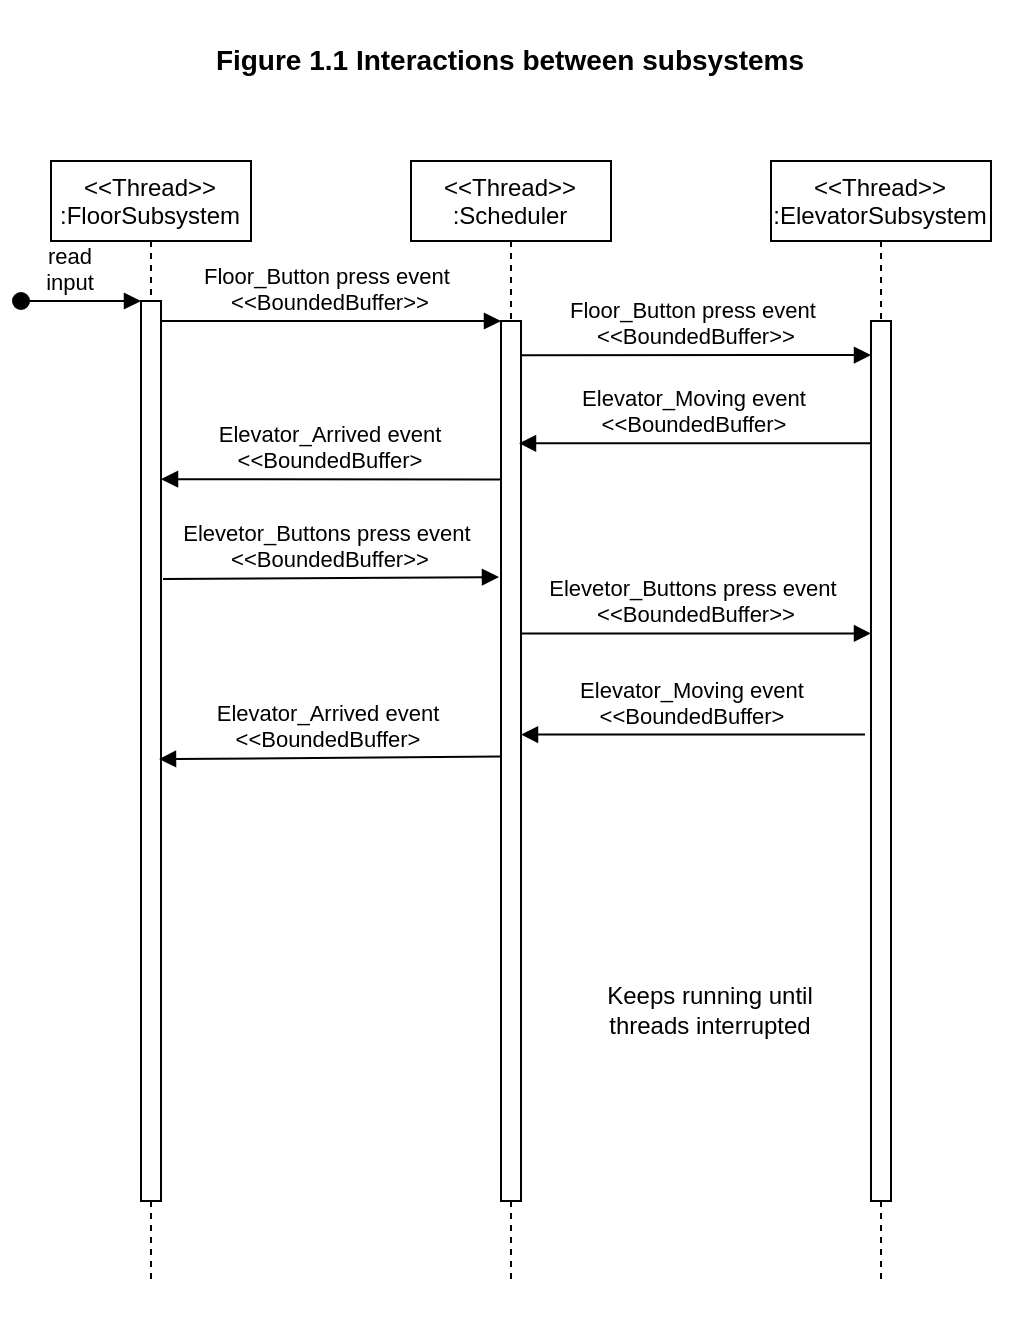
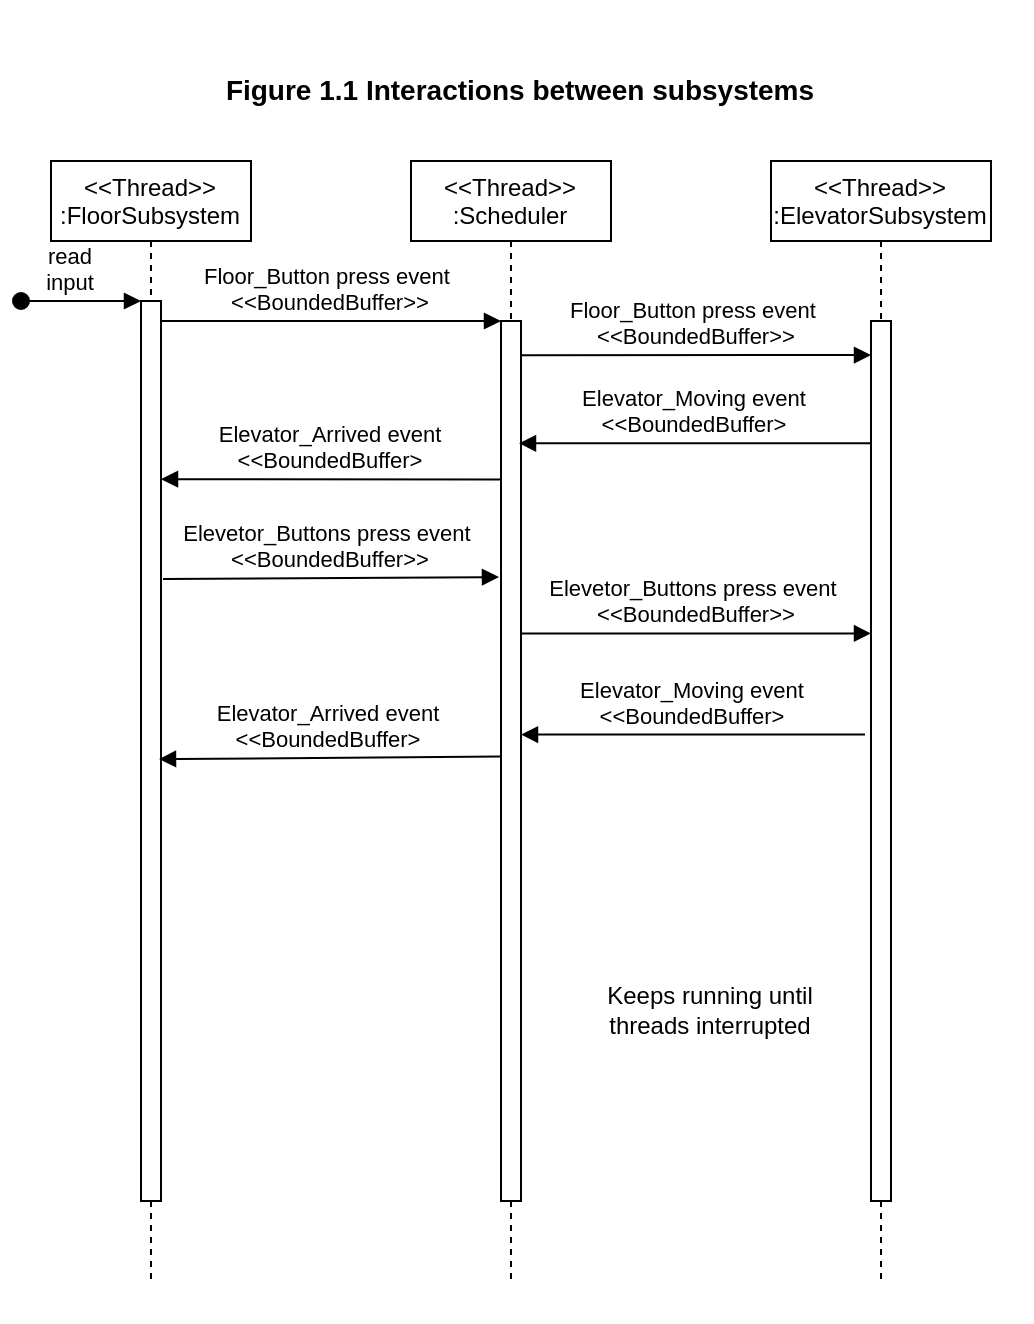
(511, 61) -> (521, 91)
